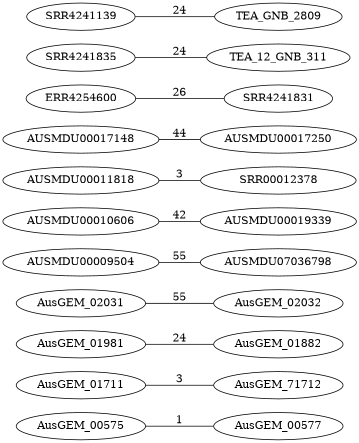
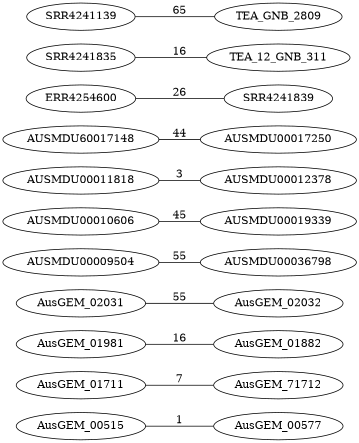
(180, 11) -> (180, 11)
(180, 52) -> (180, 52)
(278, 99) -> (278, 99)
(81, 140) -> (81, 140)
(278, 180) -> (278, 180)
(180, 216) -> (180, 216)
(278, 262) -> (278, 262)
(180, 339) -> (180, 339)
(180, 380) -> (180, 380)
(81, 426) -> (81, 426)
